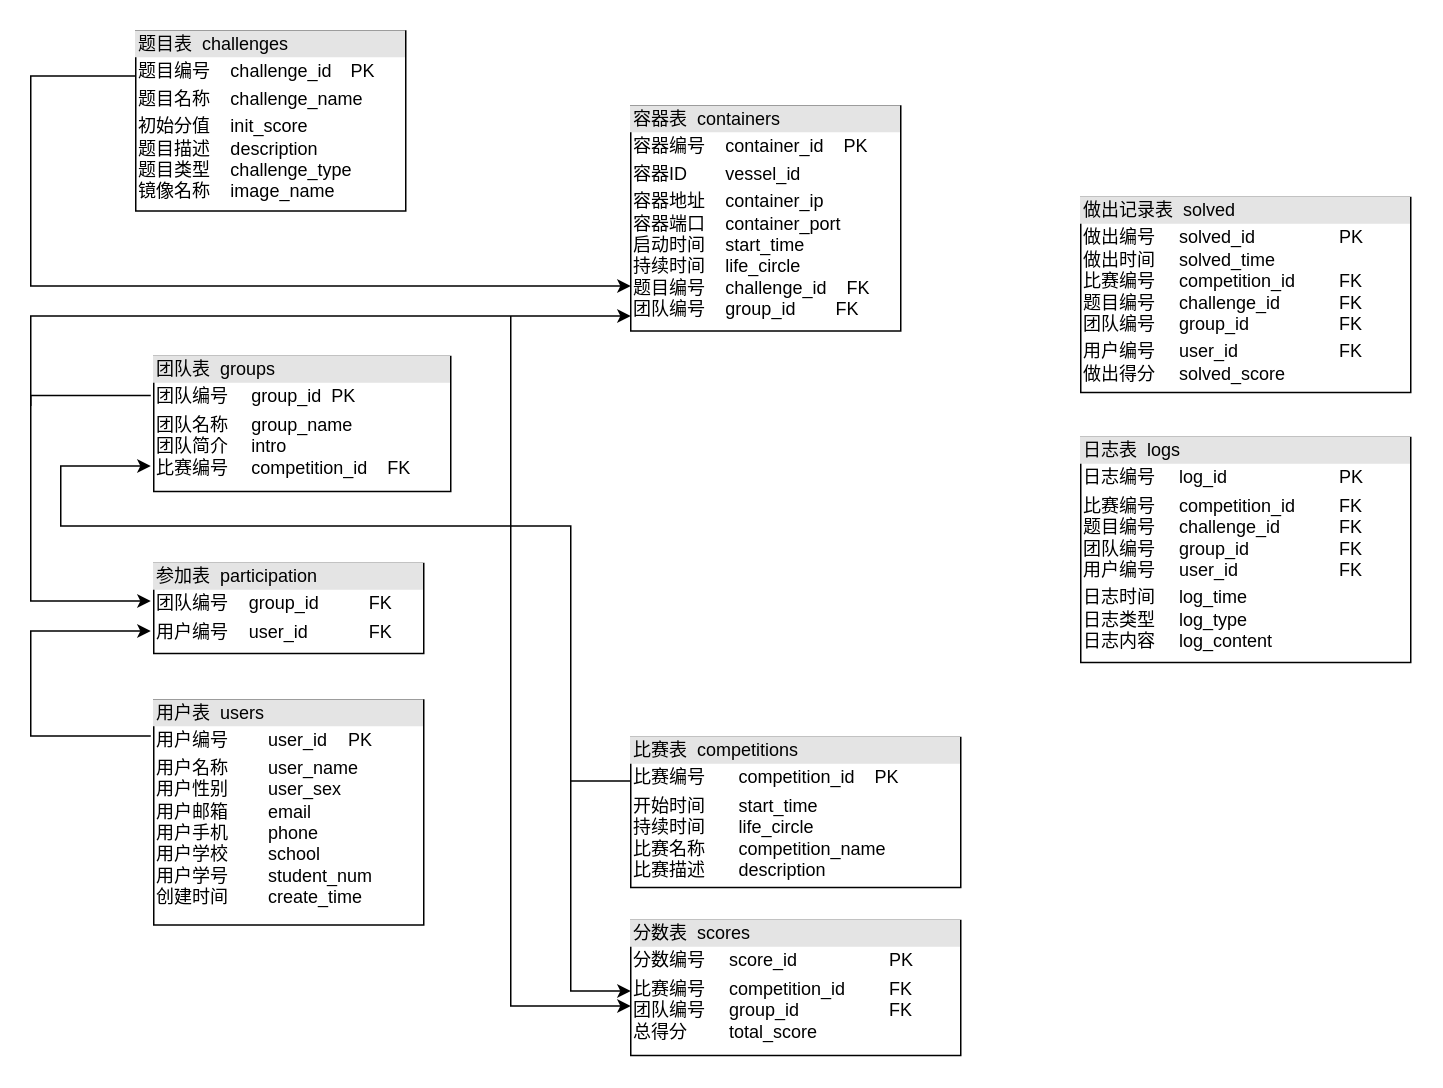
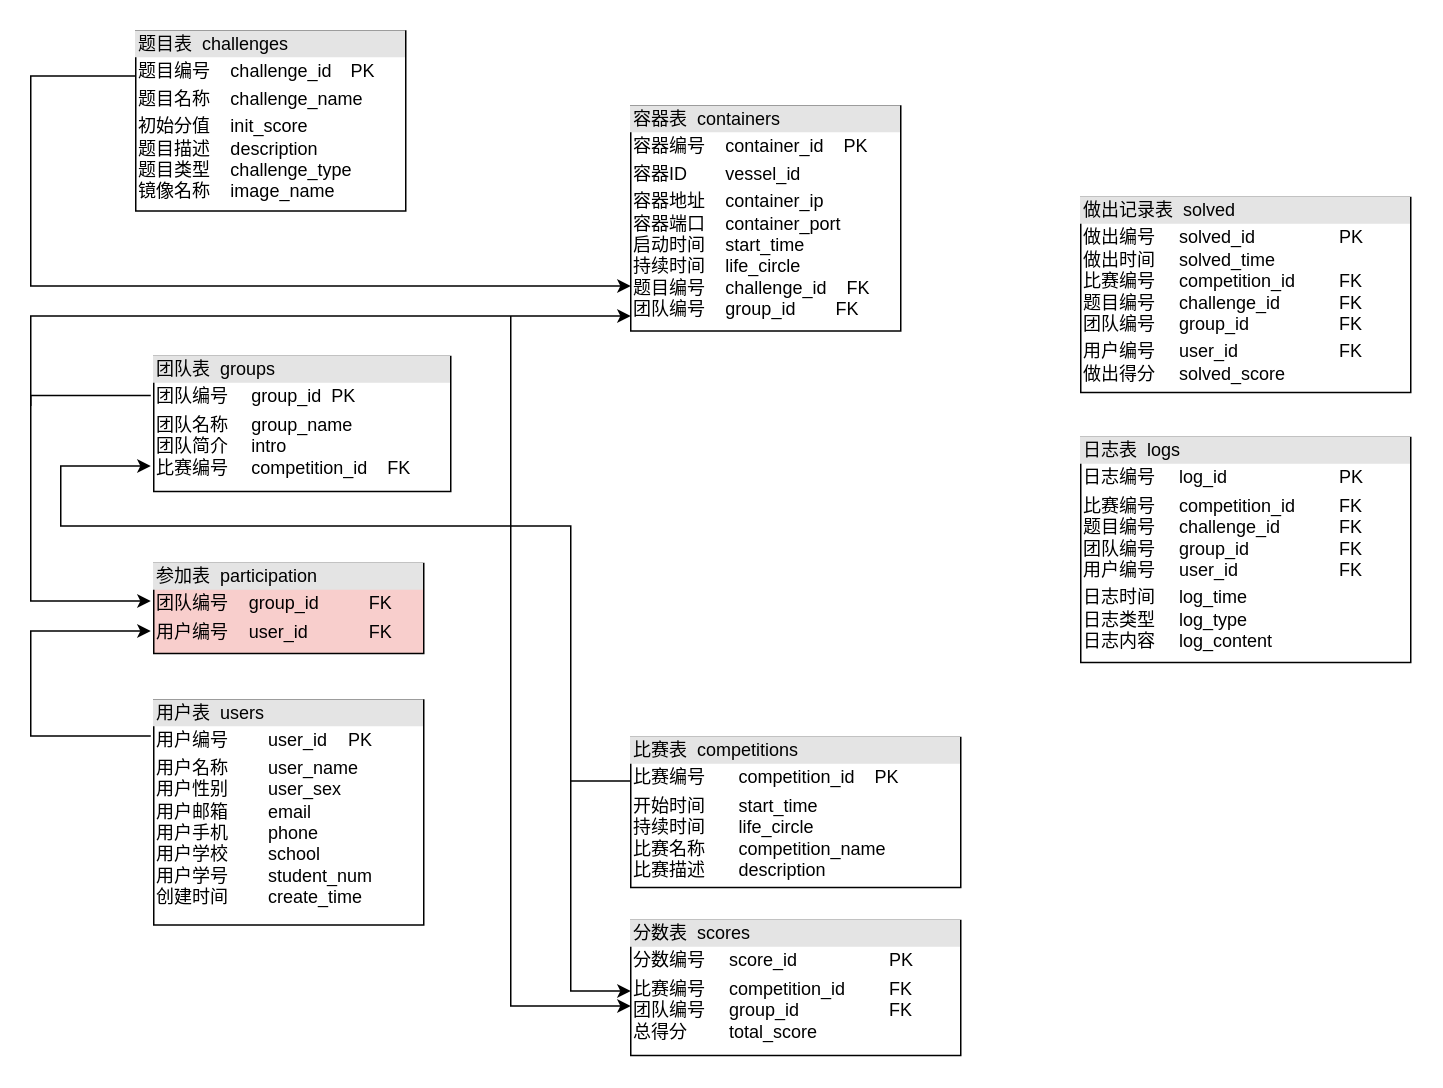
(289, 608) -> (289, 608)
